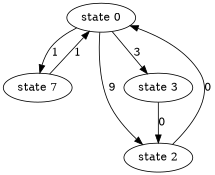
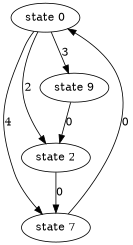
(55, 53) -> (8, 123)
(78, 53) -> (126, 123)
(201, 75) -> (56, 189)
(113, 88) -> (29, 88)
(158, 88) -> (74, 88)
